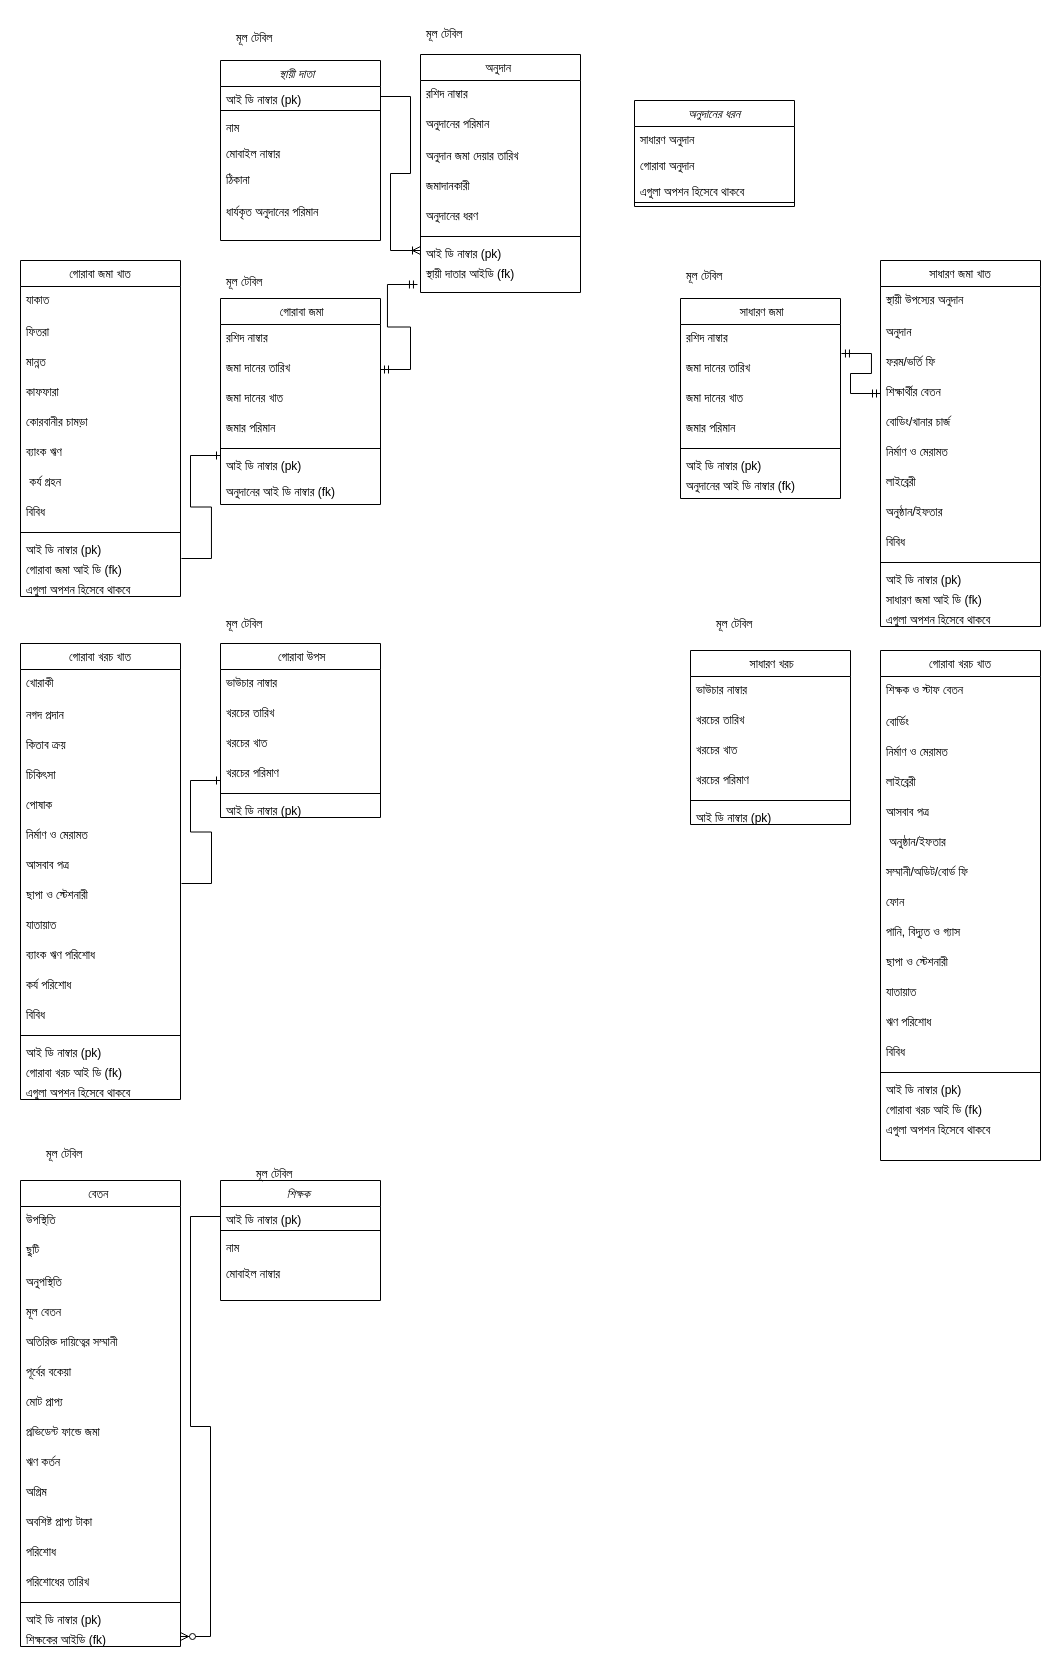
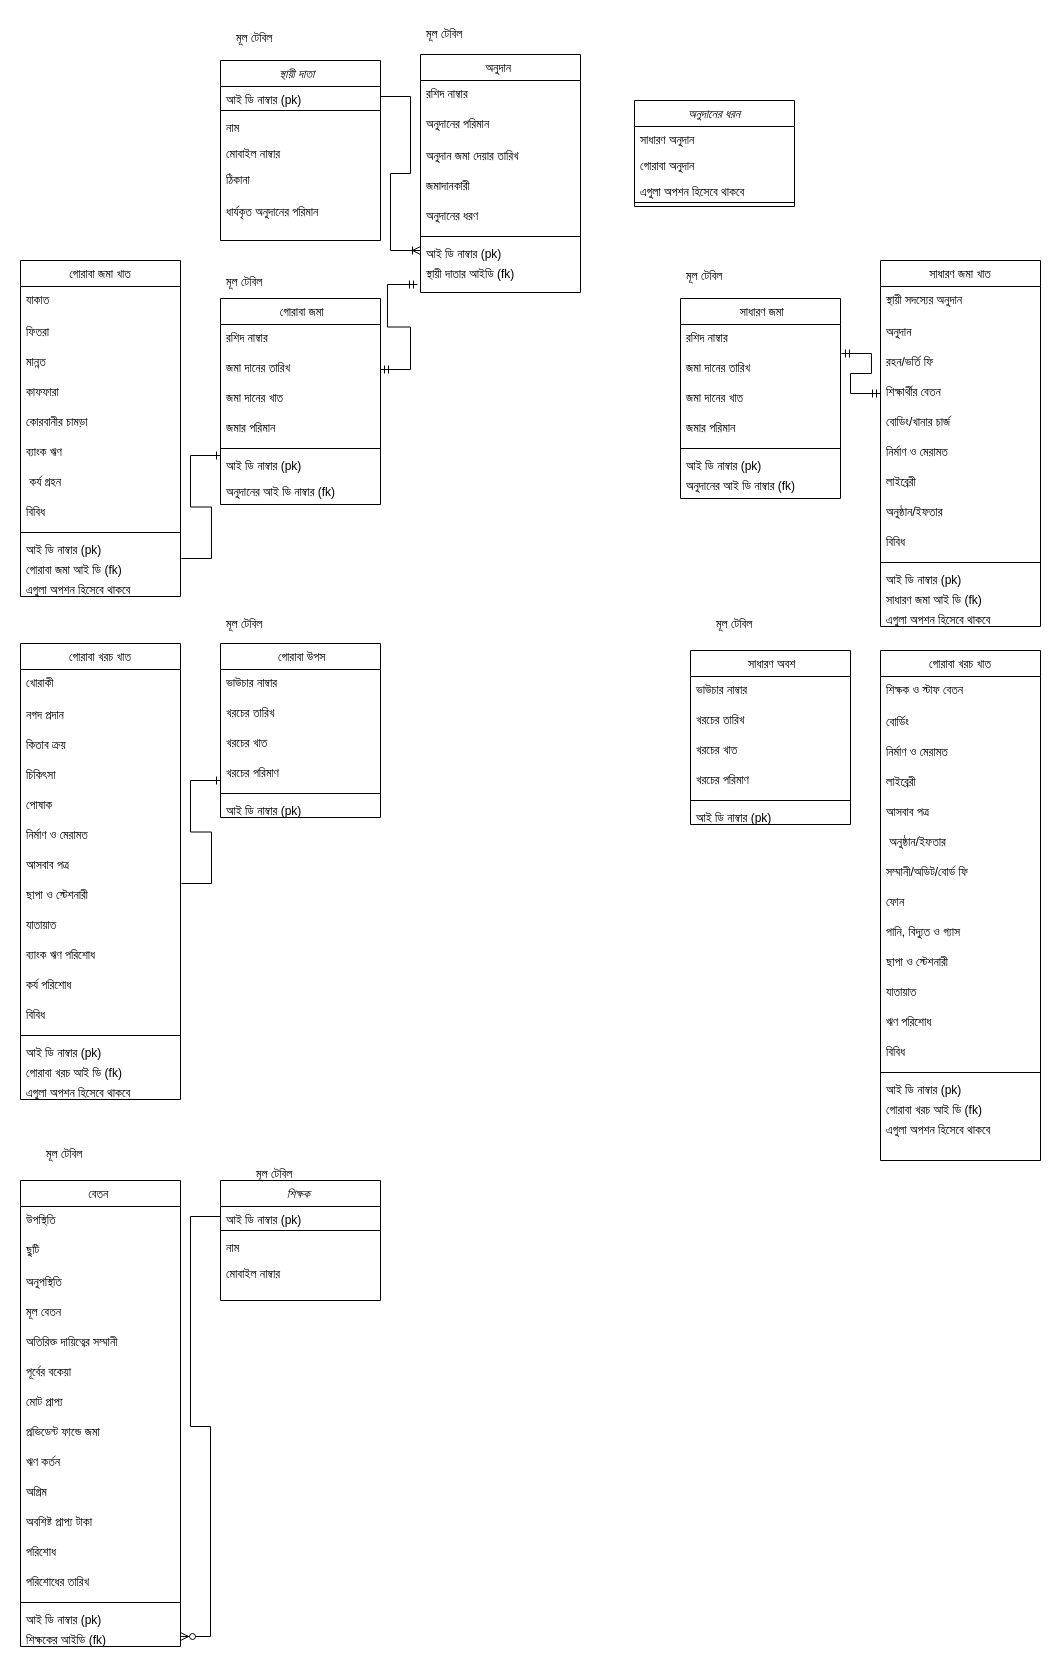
(953, 300) -> (953, 300)
(925, 362) -> (925, 362)
(770, 664) -> (770, 664)
